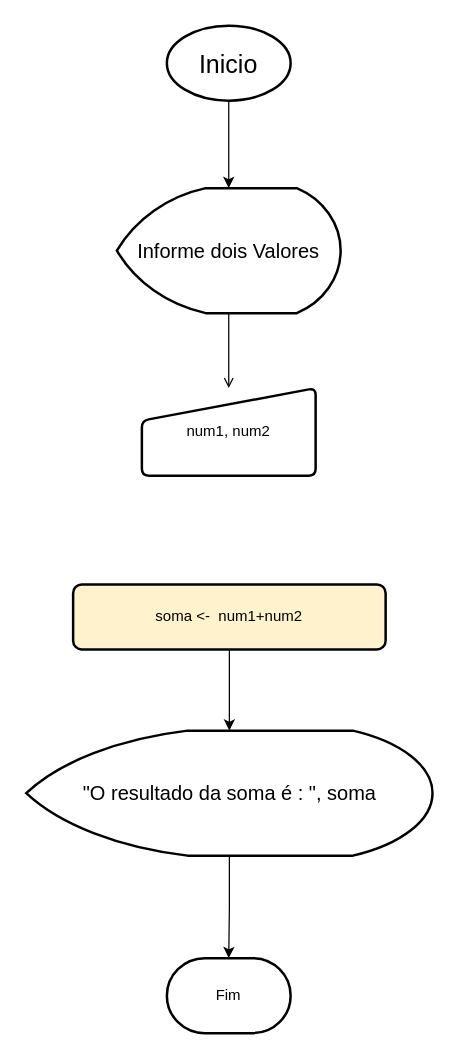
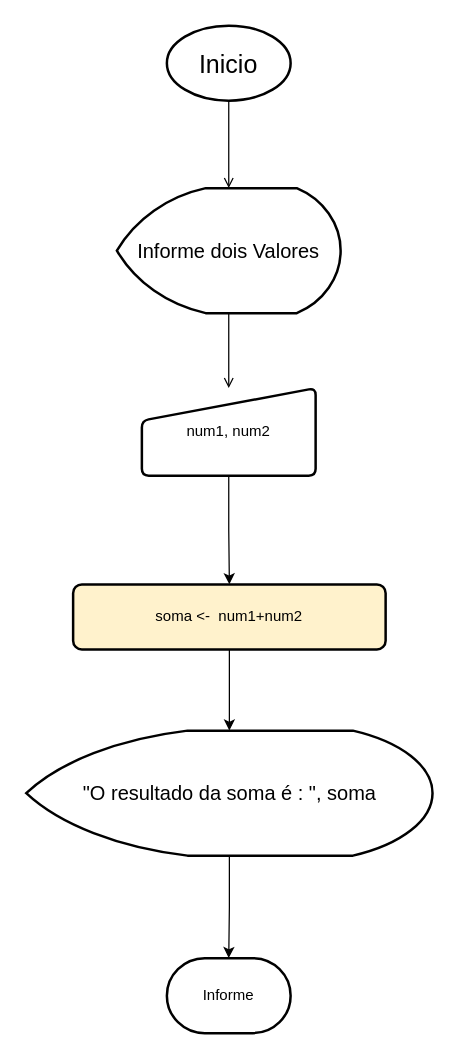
(229, 178) -> (229, 180)
none -> (229, 526)
(229, 996) -> (229, 996)
